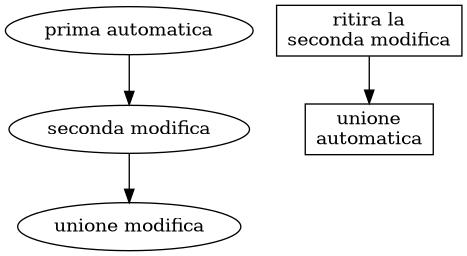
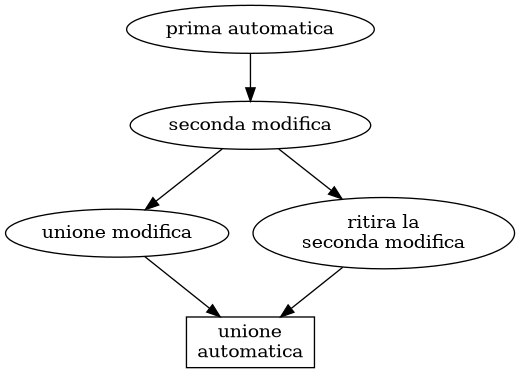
(369, 31) -> (384, 233)
none -> (305, 170)
none -> (177, 282)
